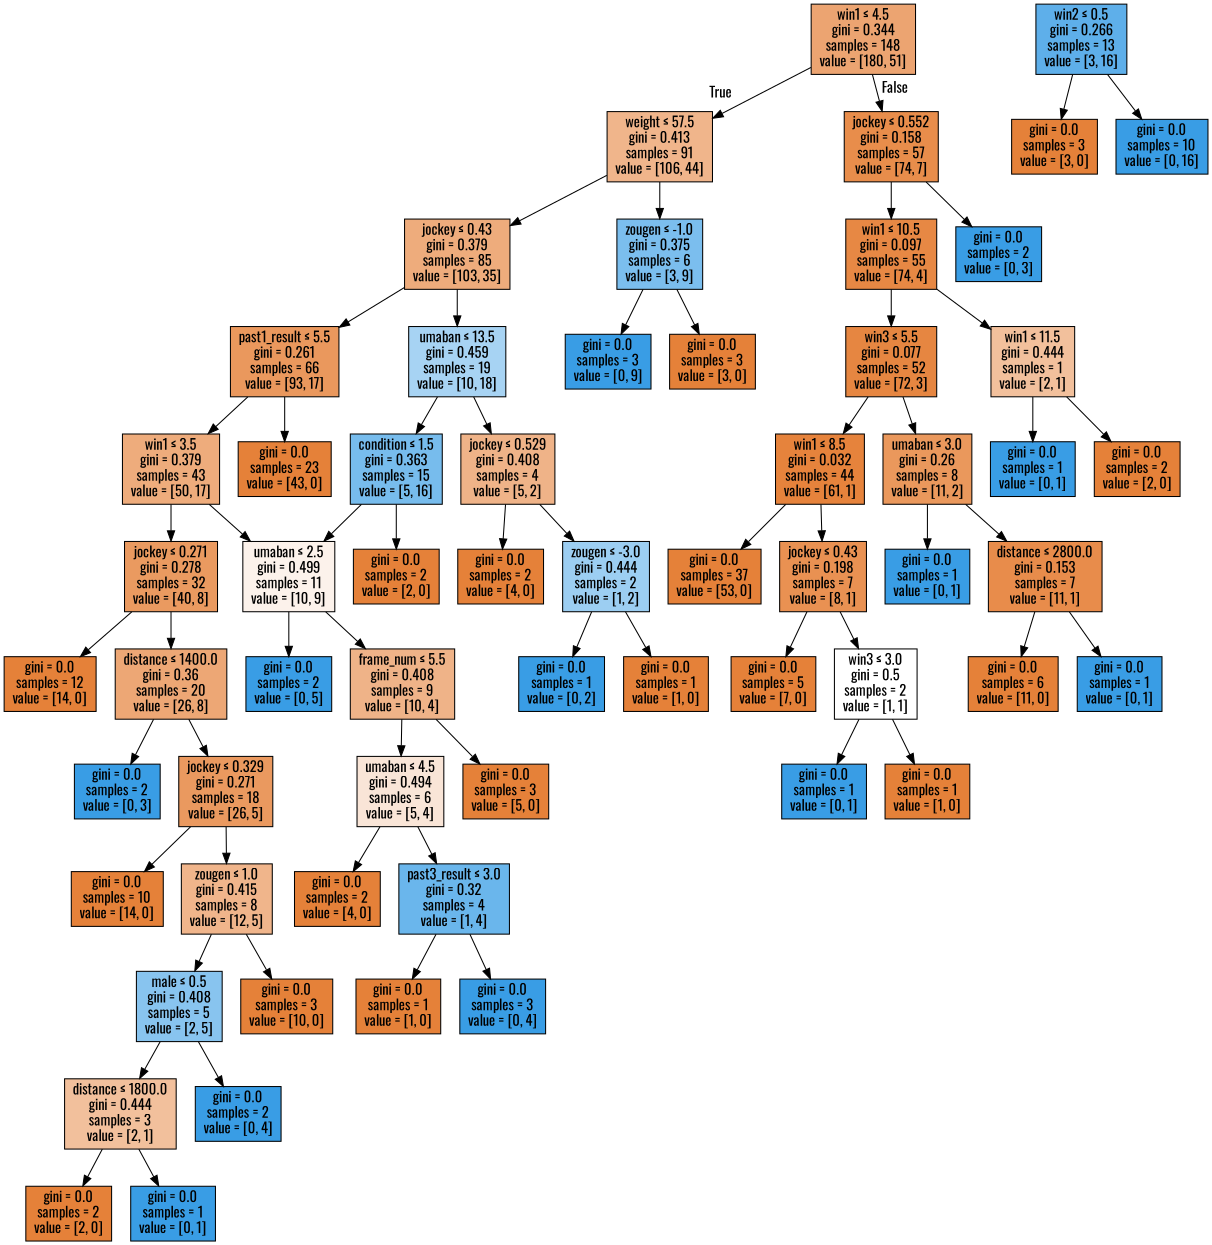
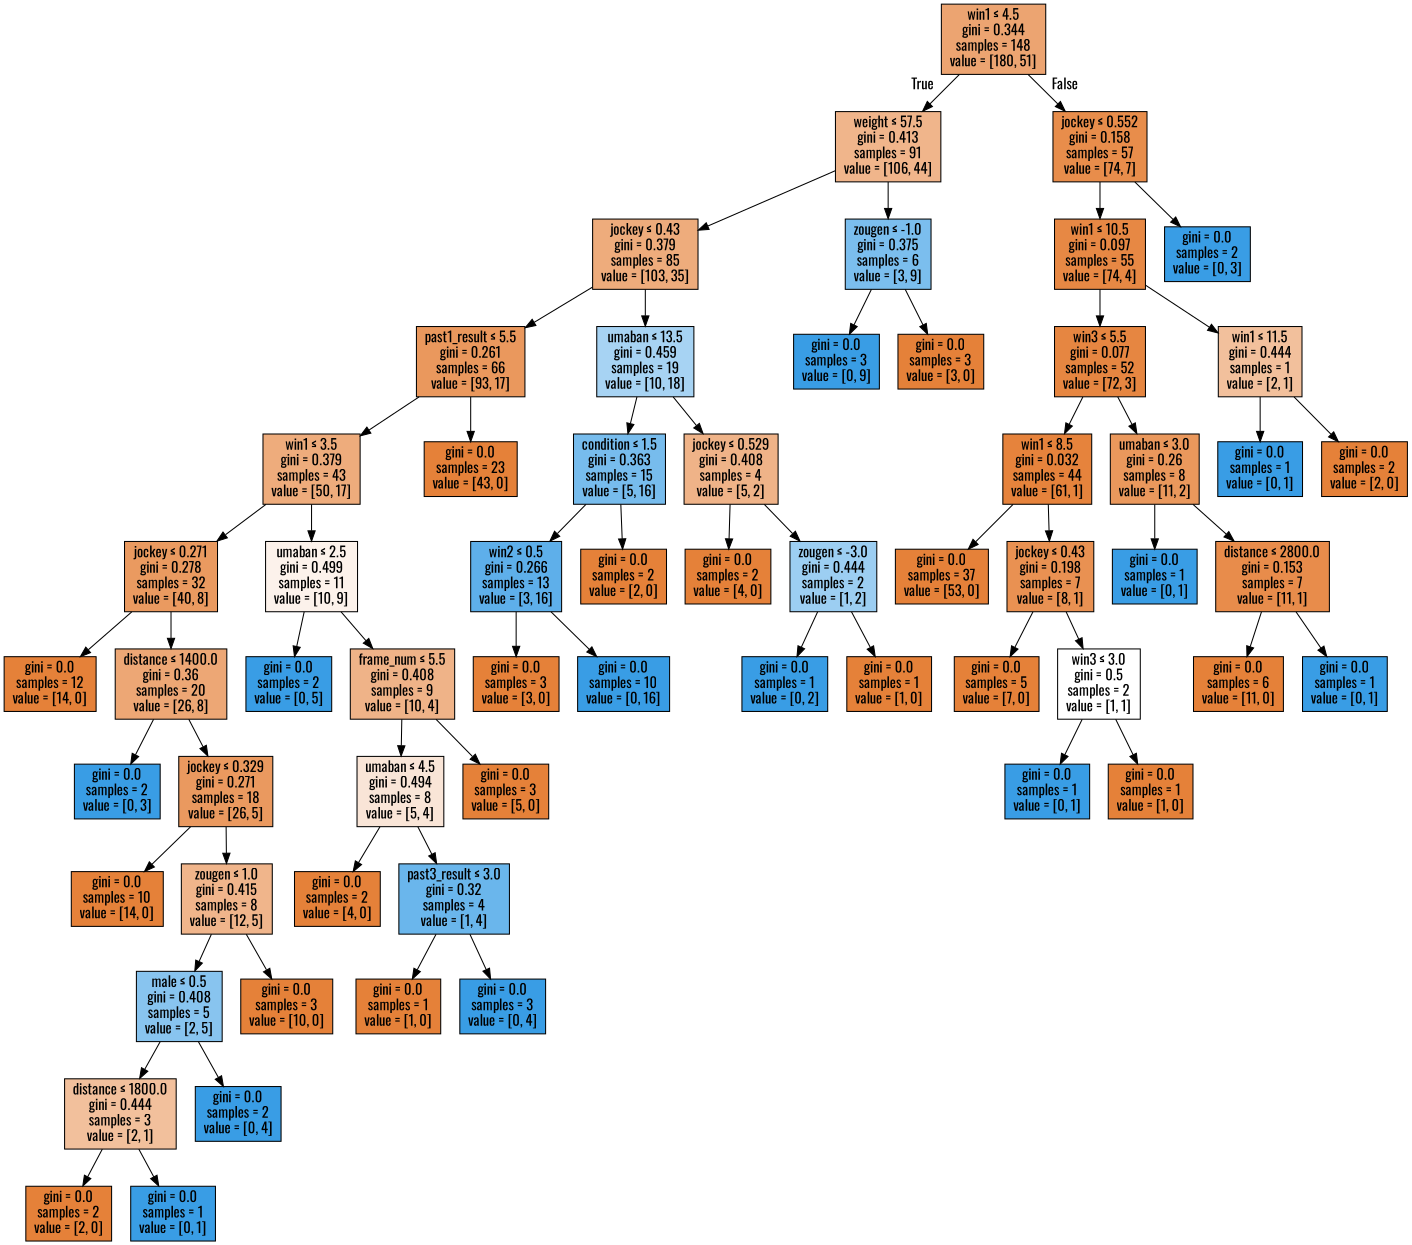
(346, 519) -> (572, 519)
(400, 799) -> (400, 799)
